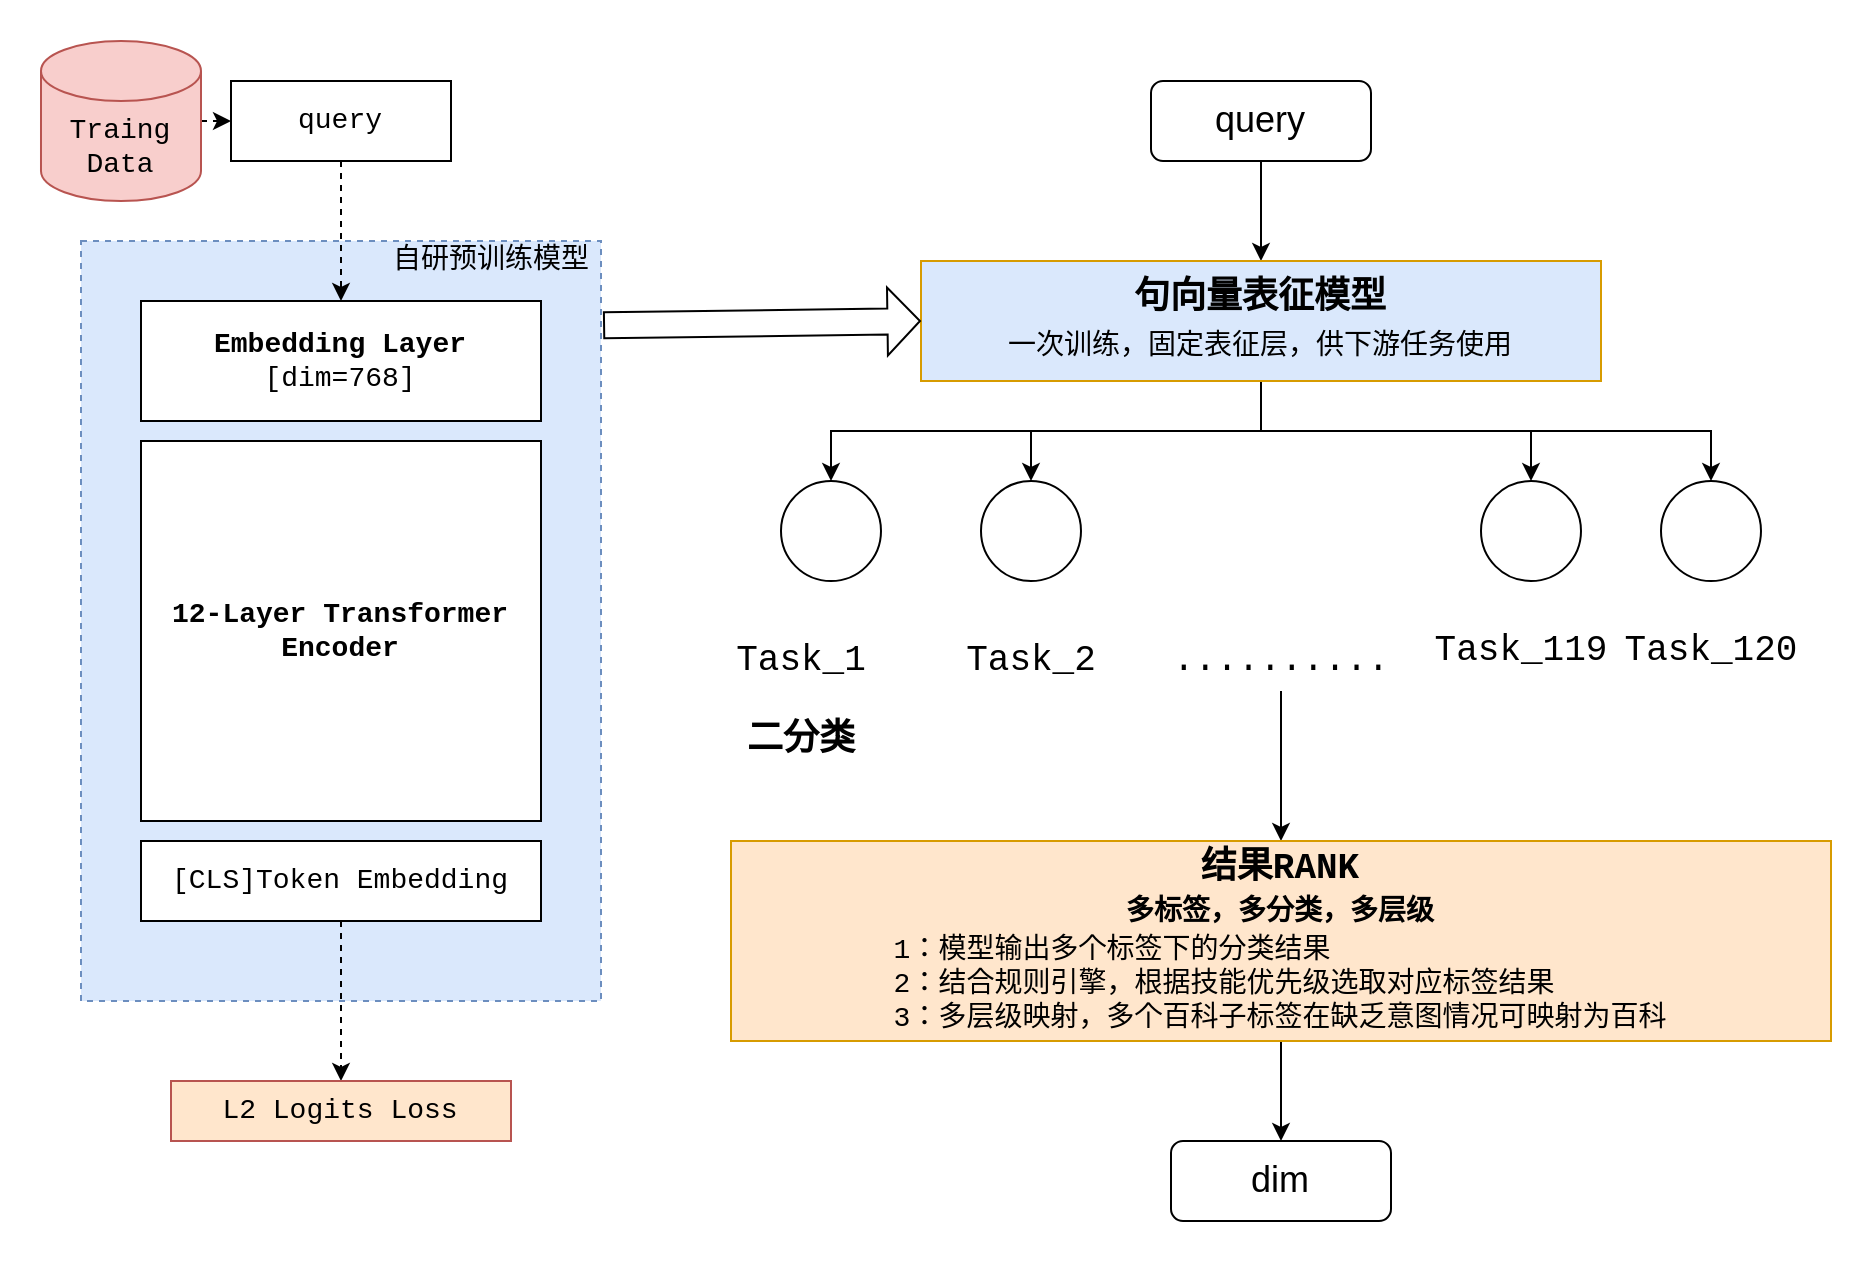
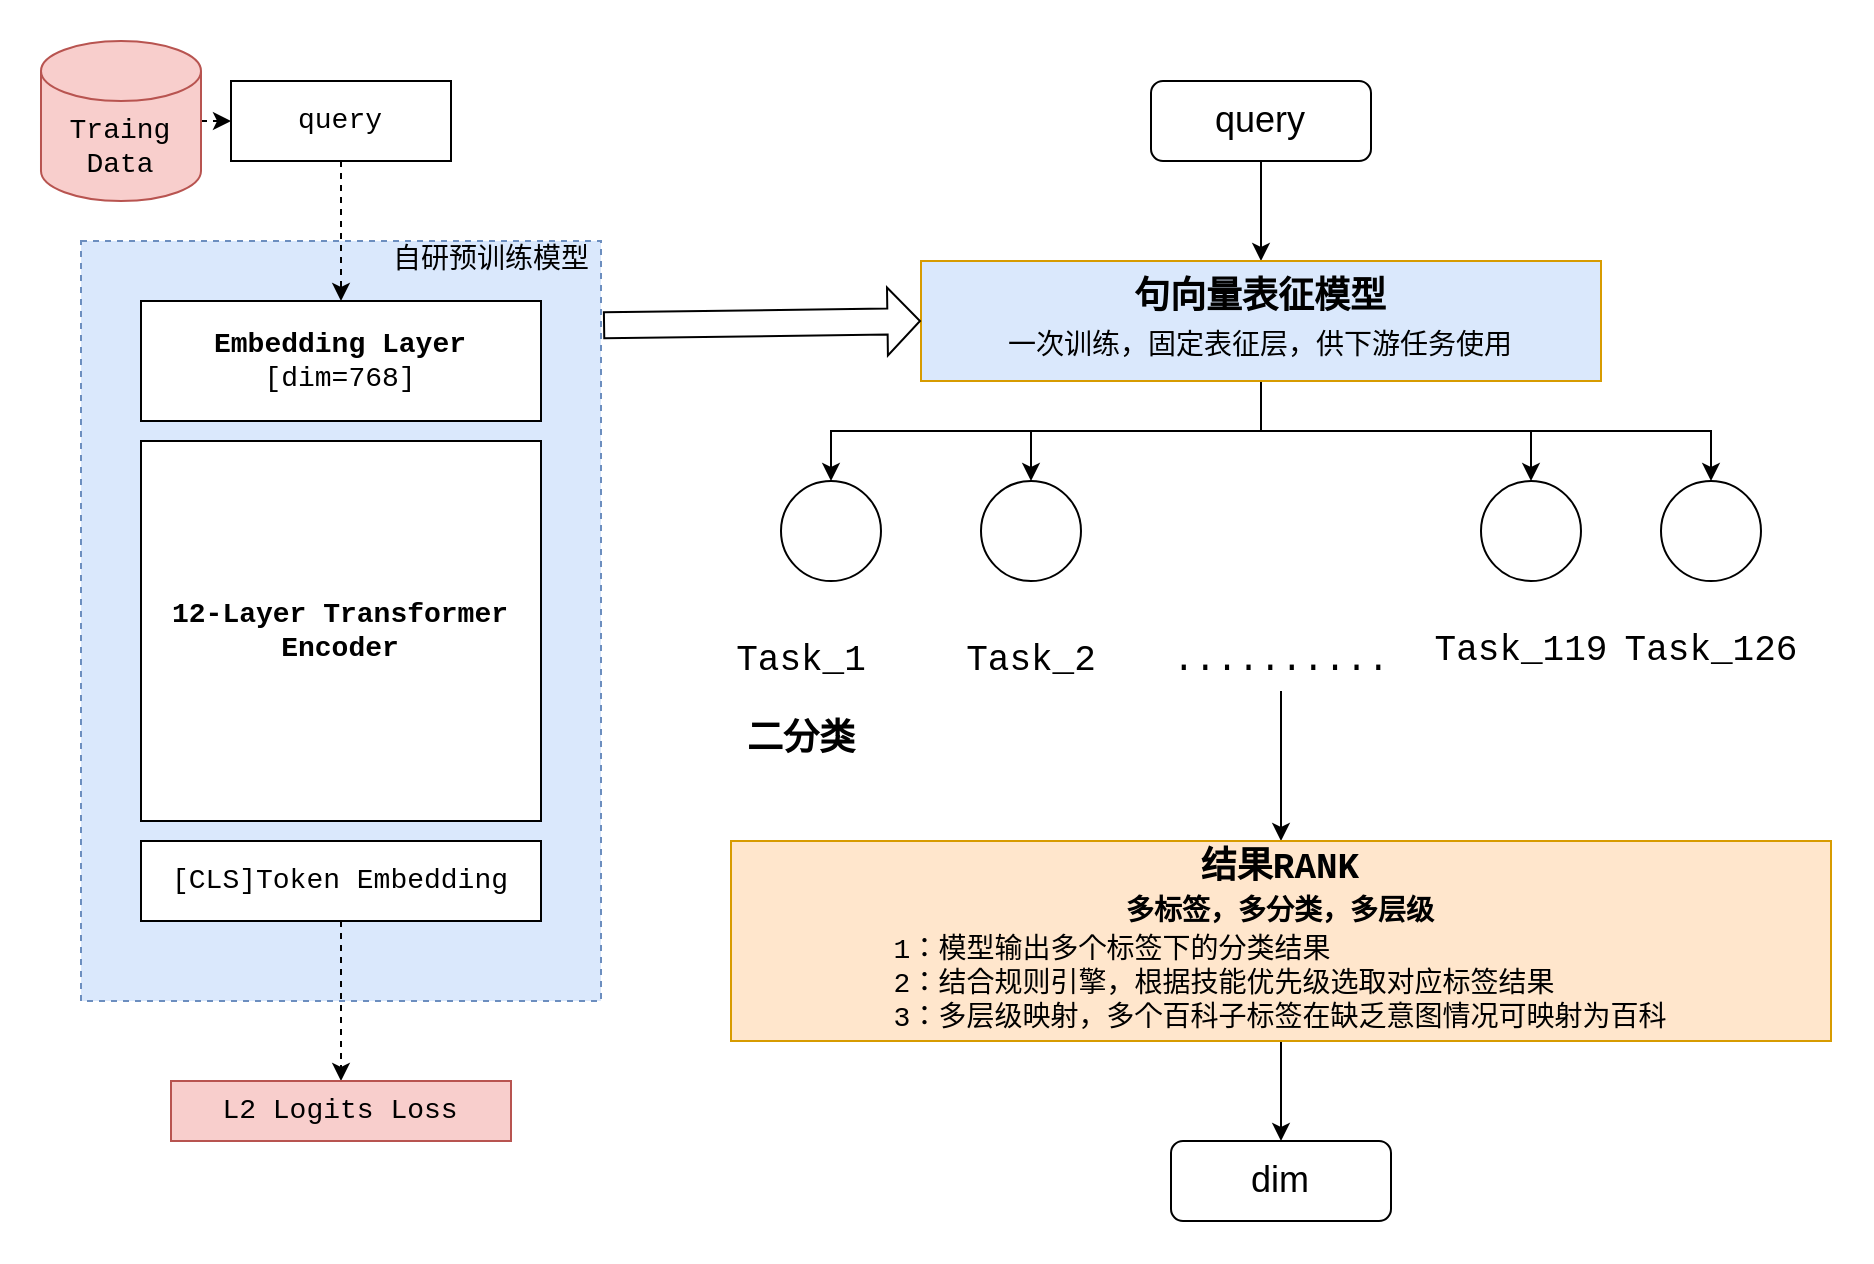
(1712, 651) -> (1712, 651)
(341, 1111) -> (341, 1111)
